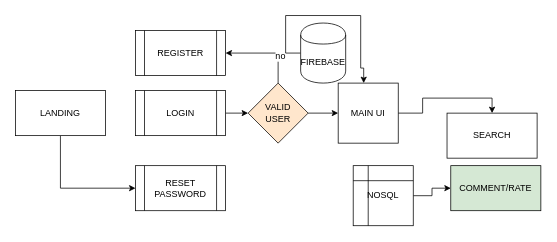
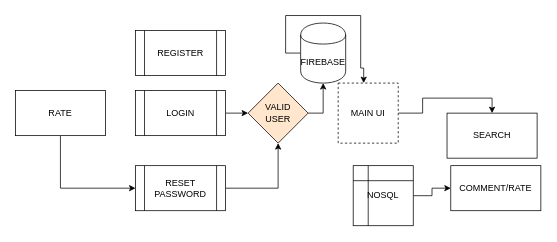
(278, 55) -> none
(60, 113) -> (60, 113)
(331, 113) -> (323, 89)
(368, 113) -> (368, 113)
none -> (253, 188)
(495, 188) -> (495, 188)
